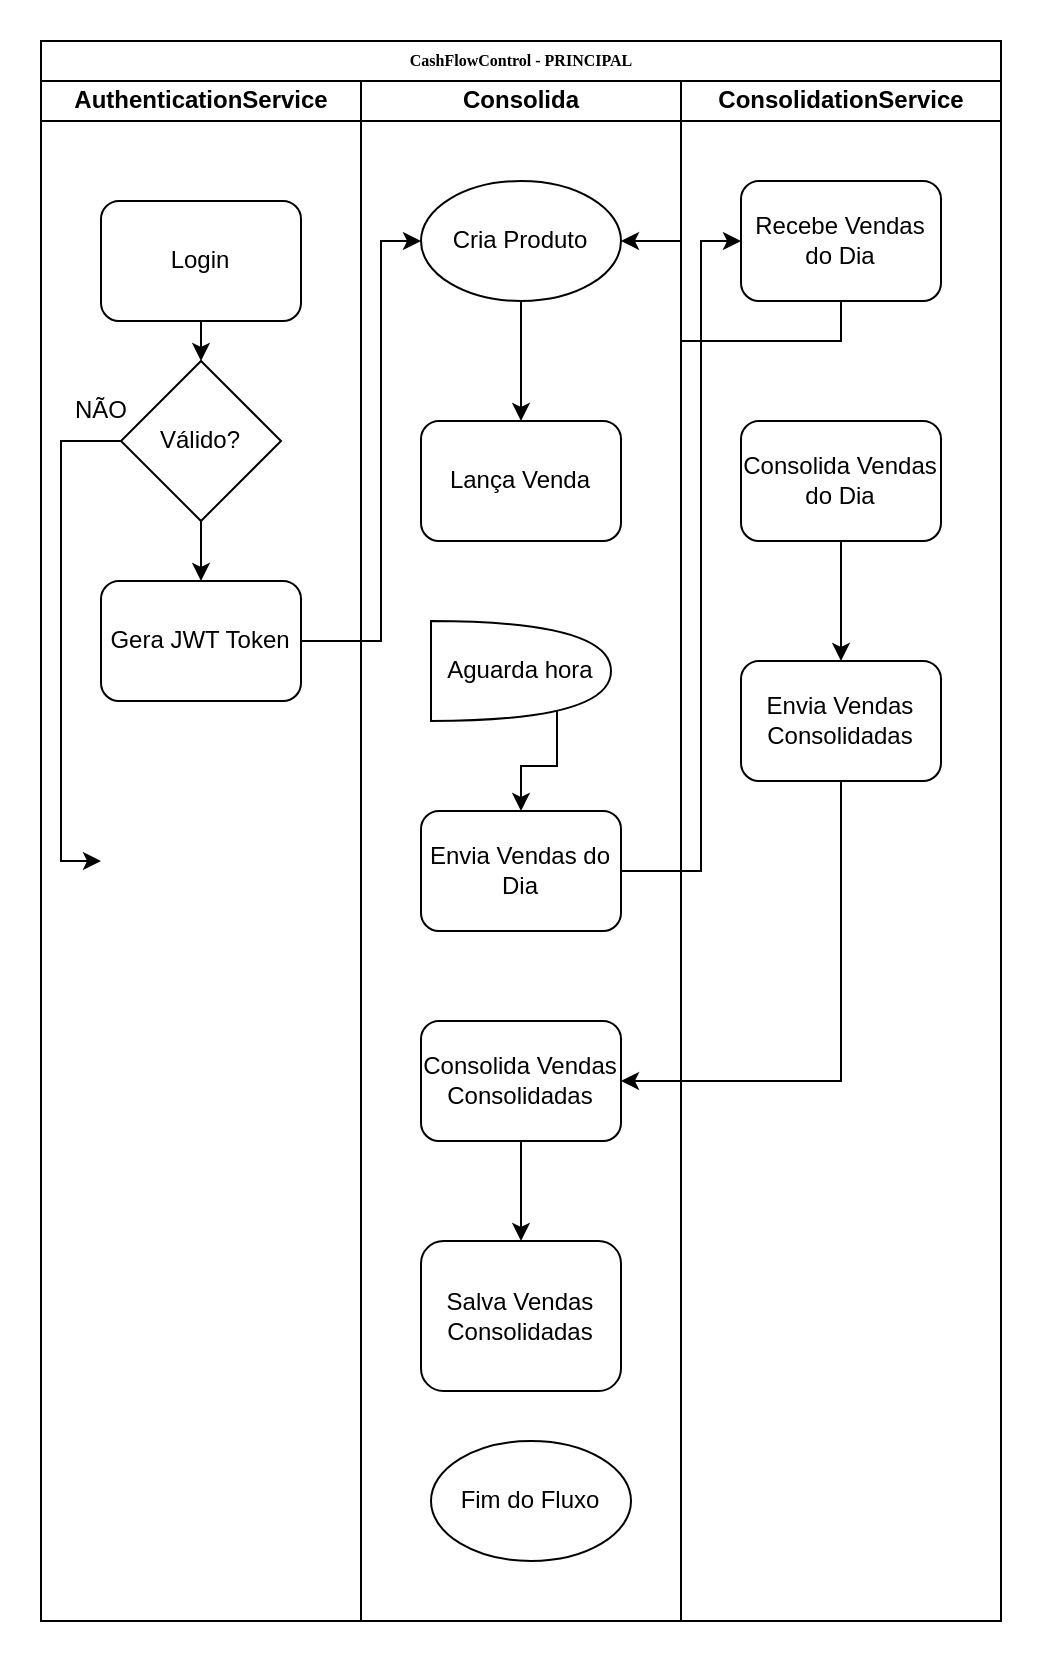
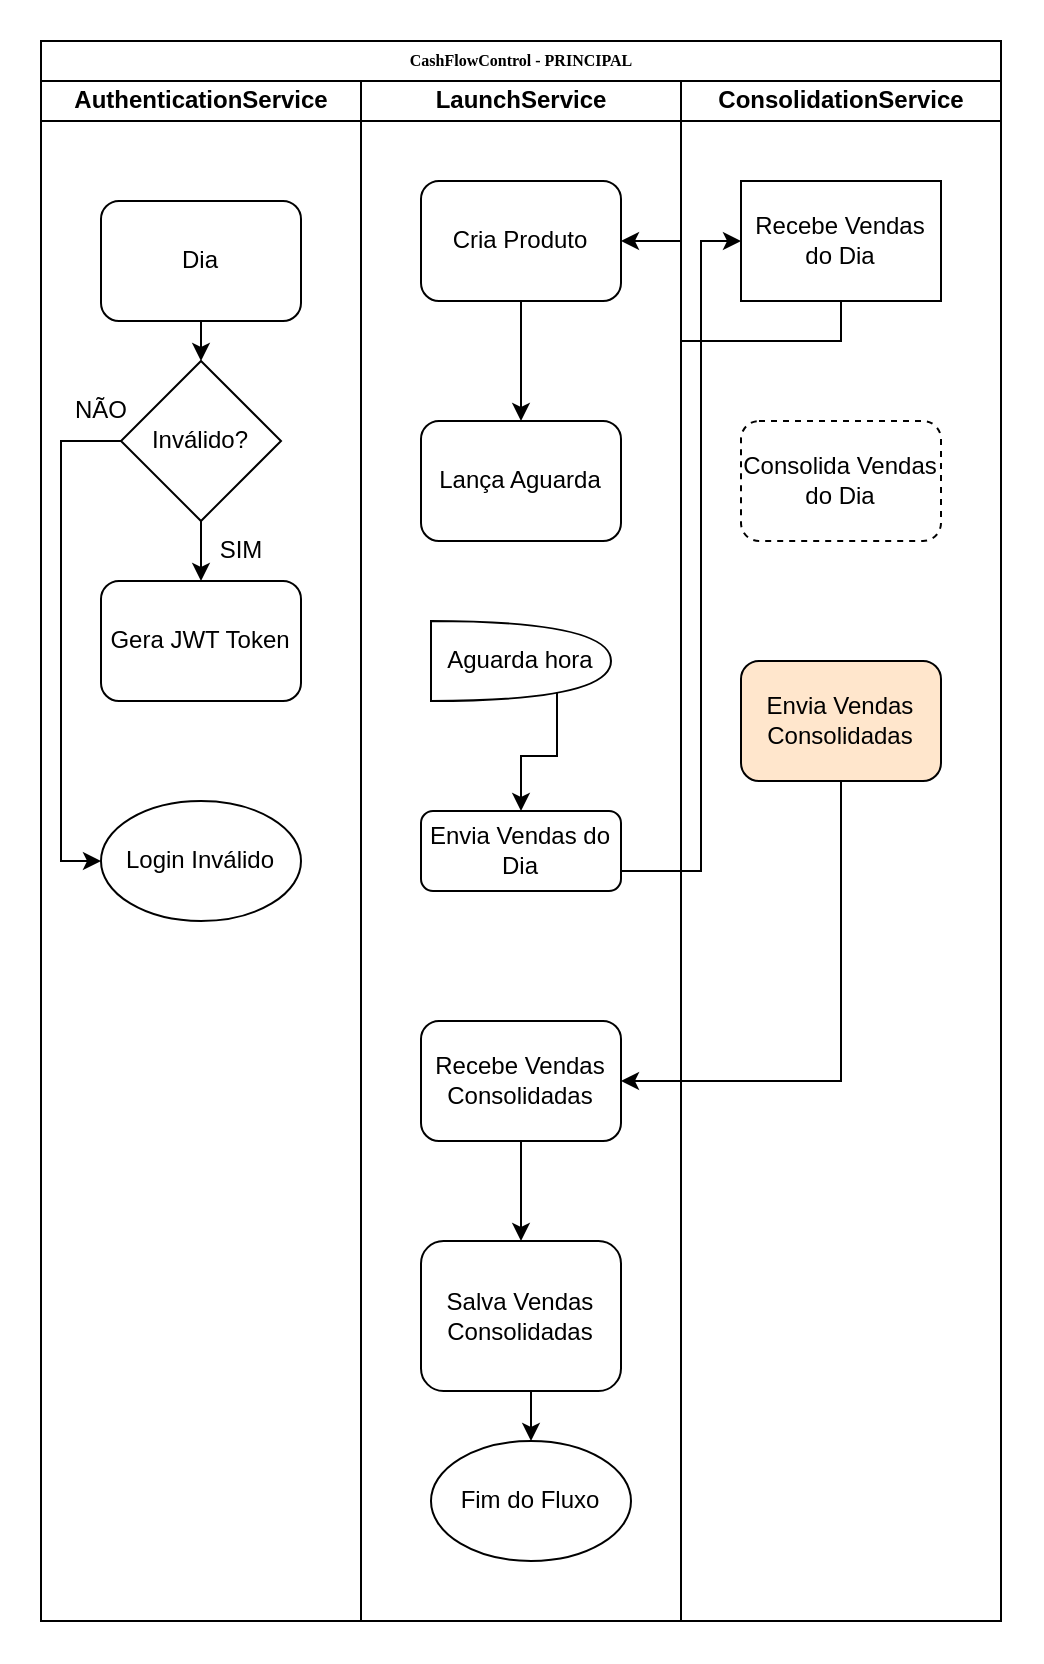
(522, 101) -> (522, 101)
(521, 241) -> (521, 241)
(841, 241) -> (841, 241)
(201, 261) -> (201, 261)
(381, 436) -> none
(201, 441) -> (201, 441)
(521, 481) -> (521, 481)
(841, 481) -> (841, 481)
none -> (241, 551)
(841, 594) -> none
(521, 671) -> (521, 661)
(841, 721) -> (841, 721)
none -> (201, 861)
(521, 871) -> (521, 851)
(521, 1081) -> (521, 1081)
none -> (531, 1408)
